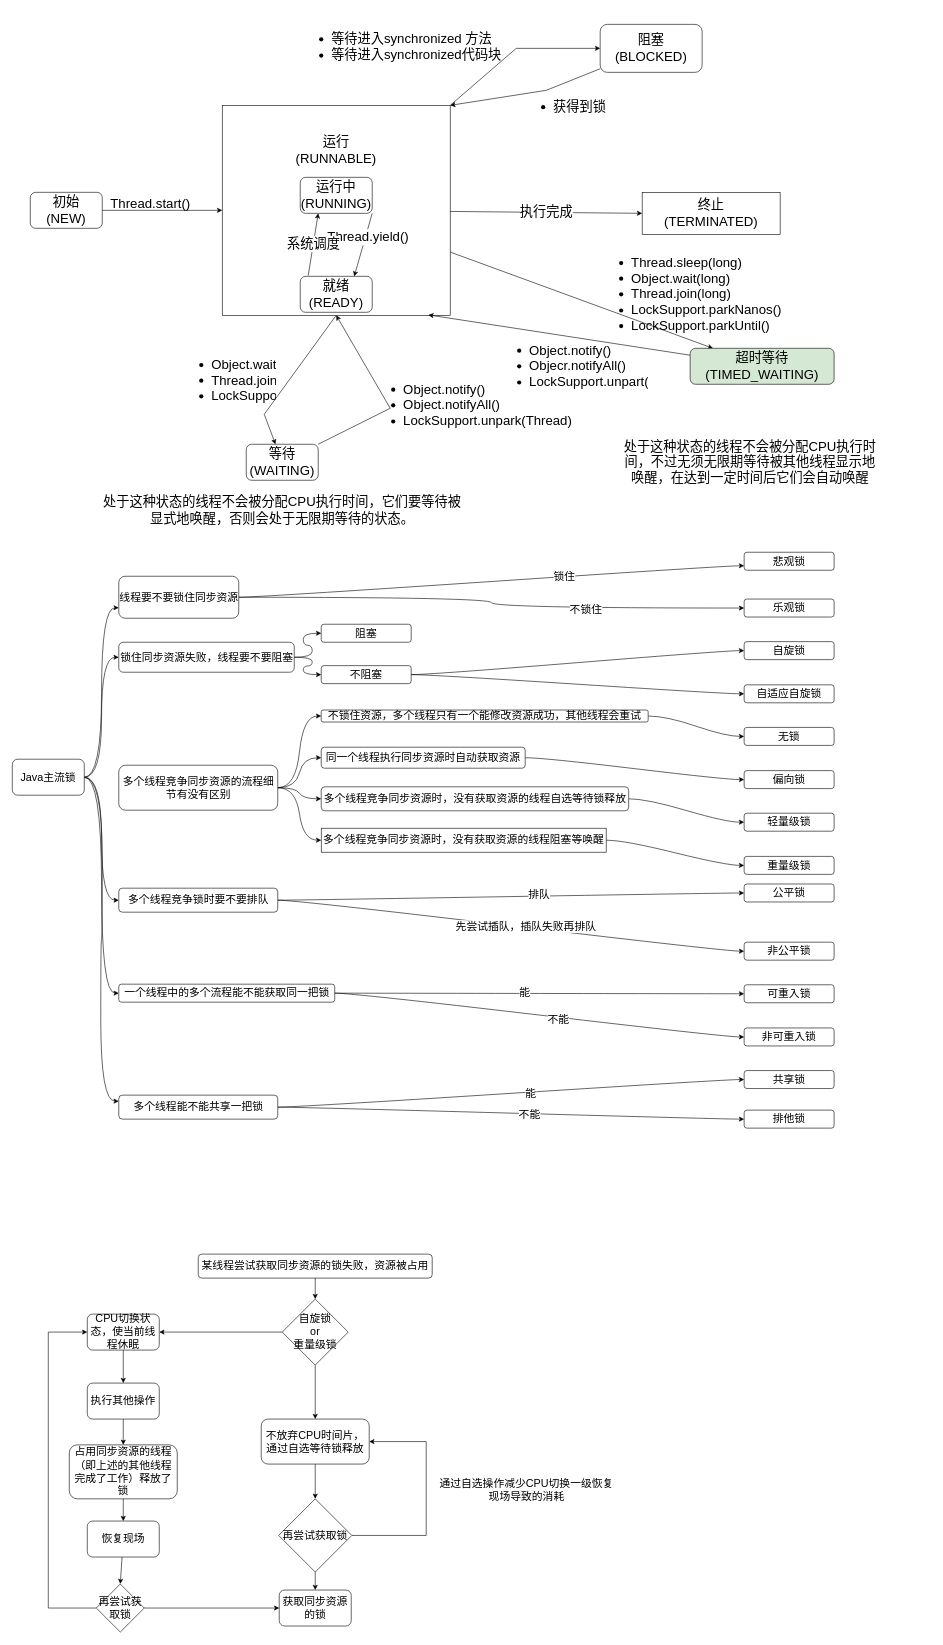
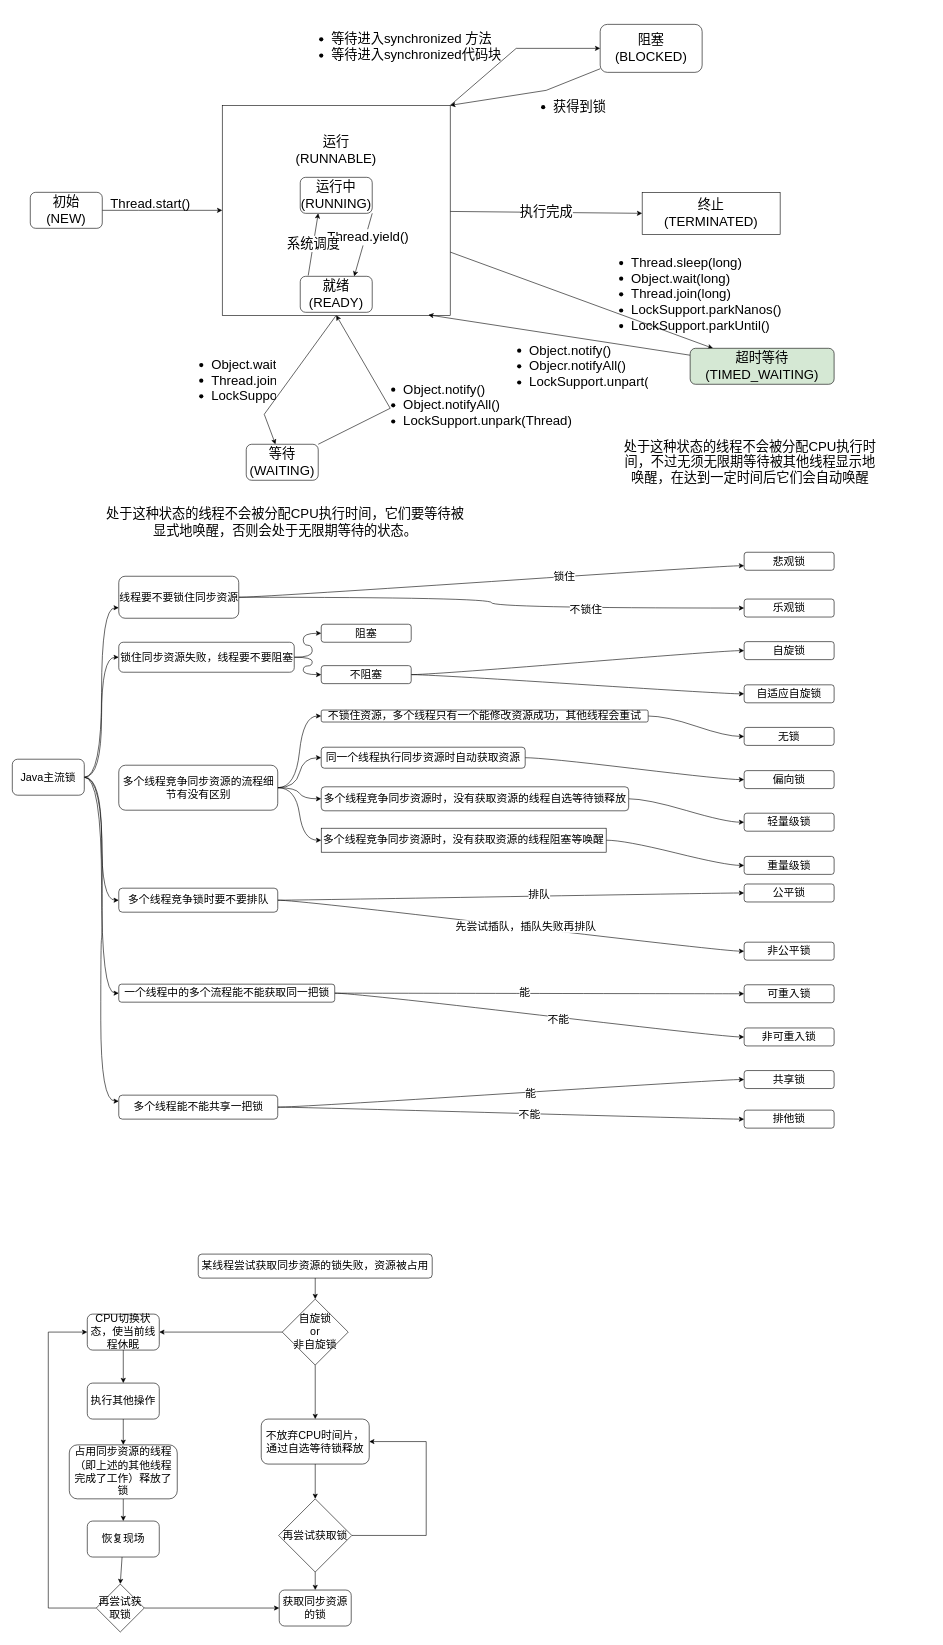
(282, 510) -> (285, 522)
(315, 1332) -> (315, 1332)
(527, 1490) -> none
